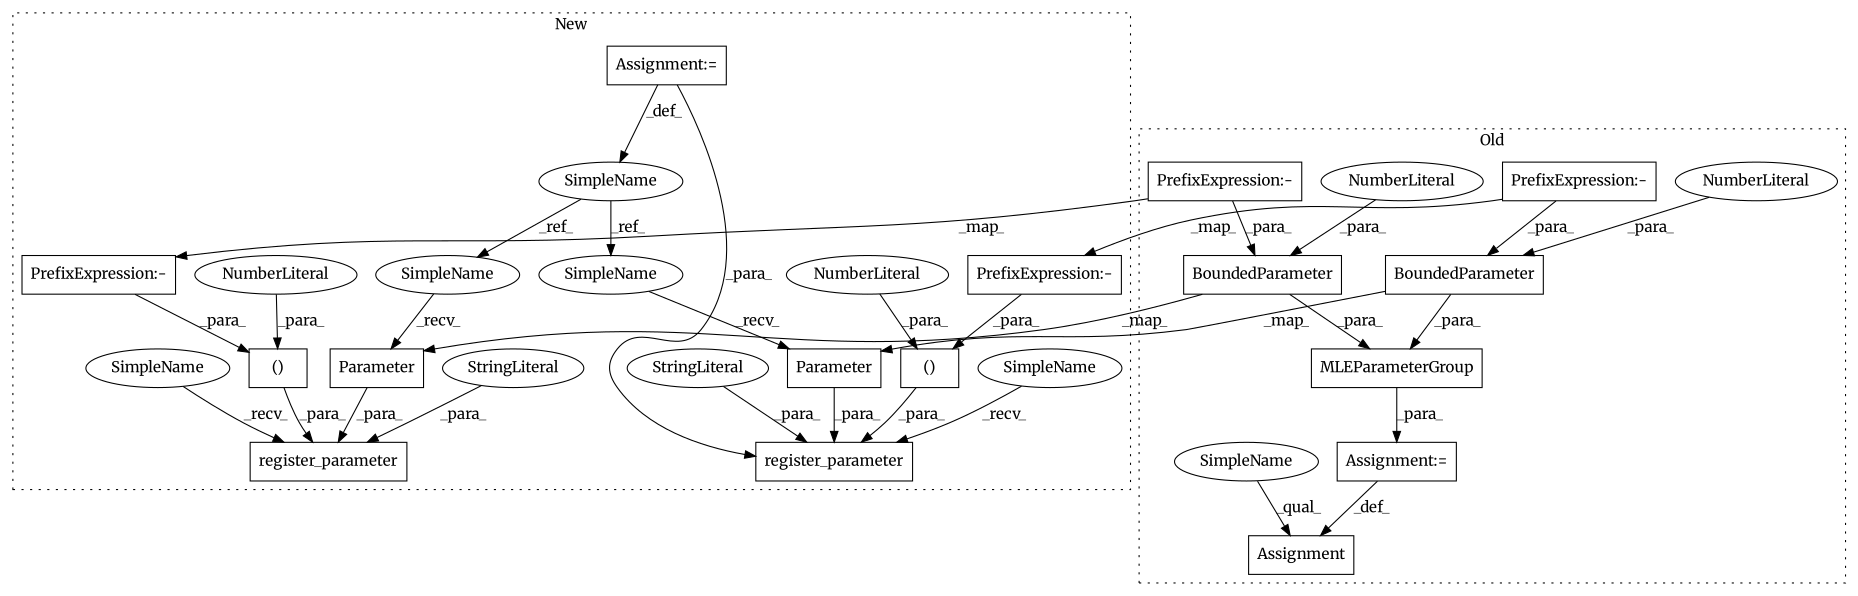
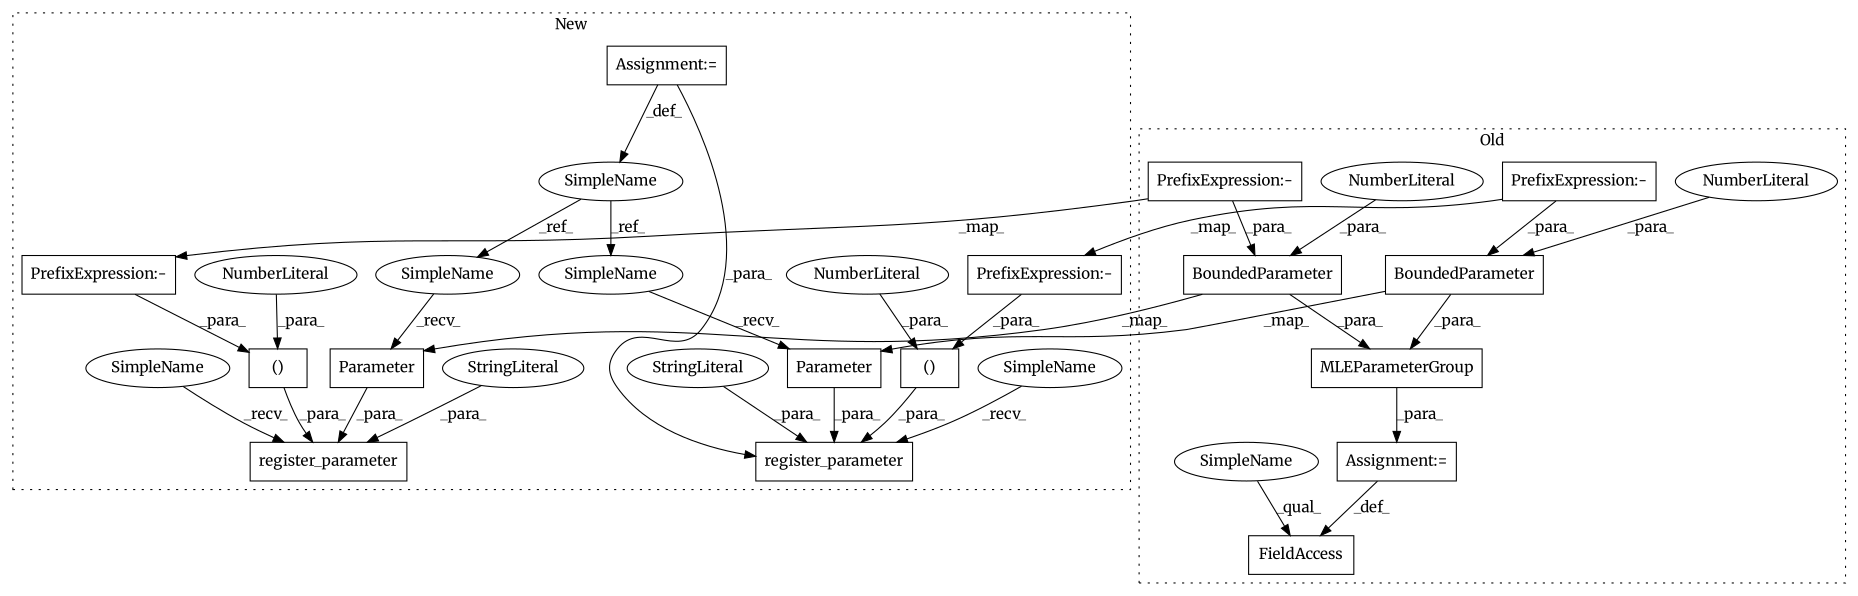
(1301, 555) -> (1301, 555)
